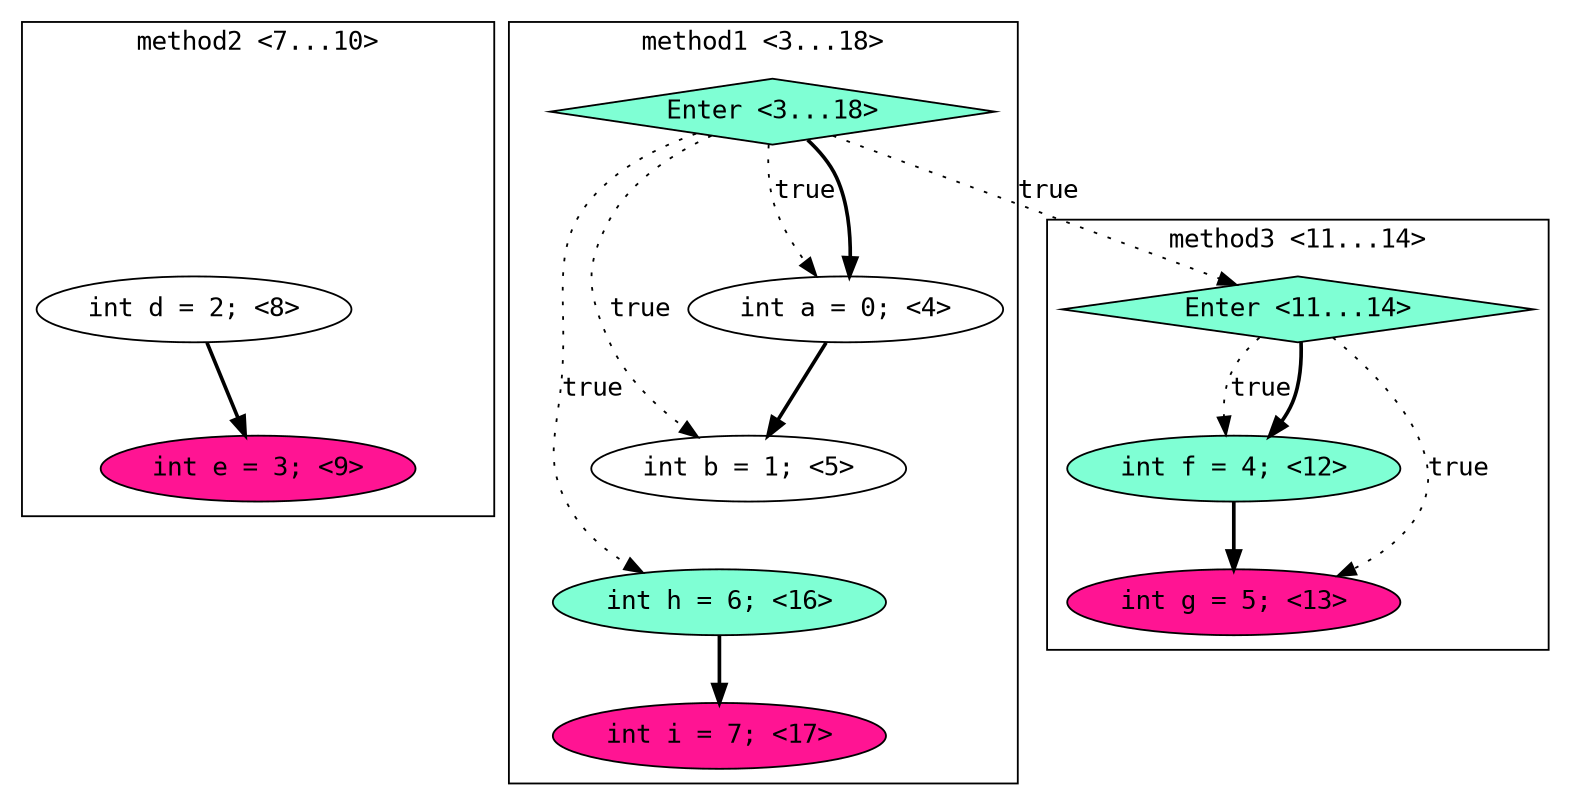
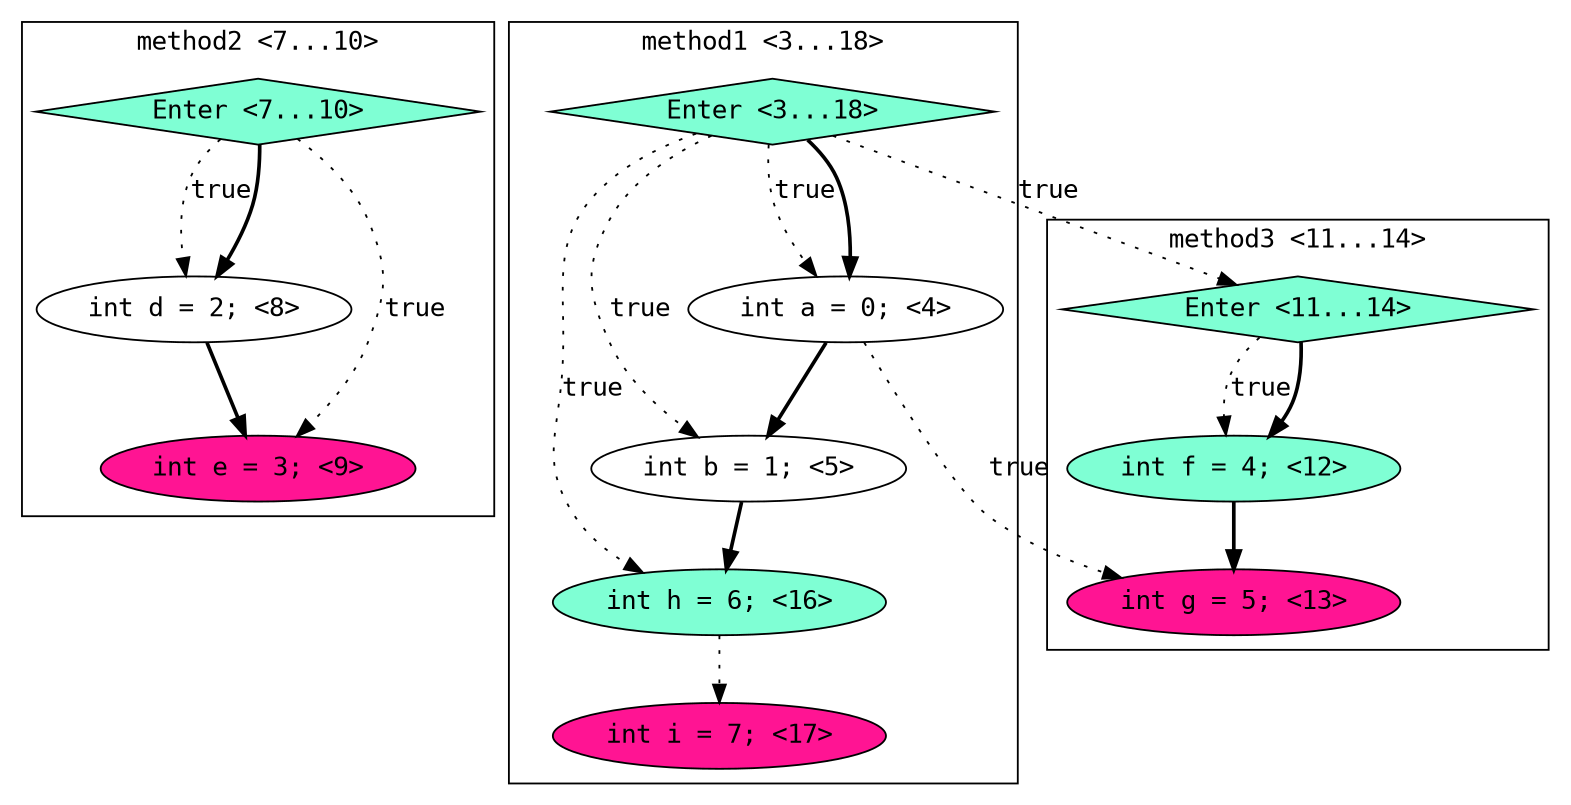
none -> (258, 112)
(1423, 453) -> (959, 485)
none -> (736, 526)
(719, 660) -> (719, 660)
